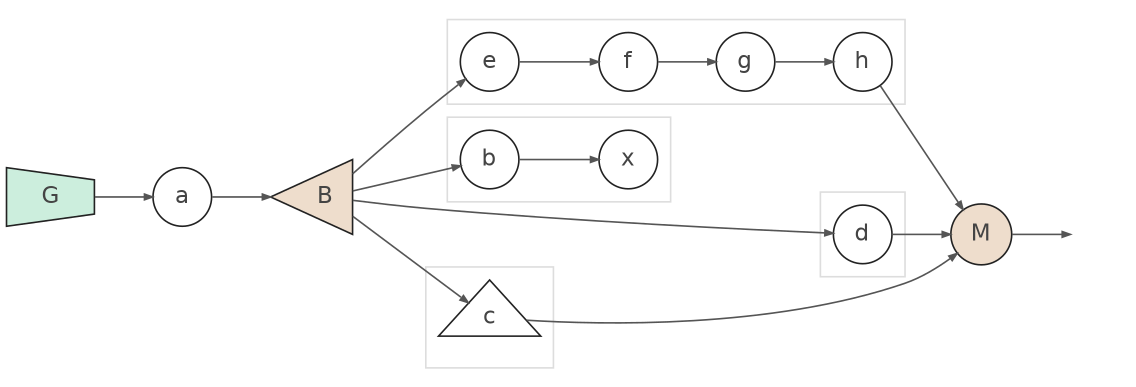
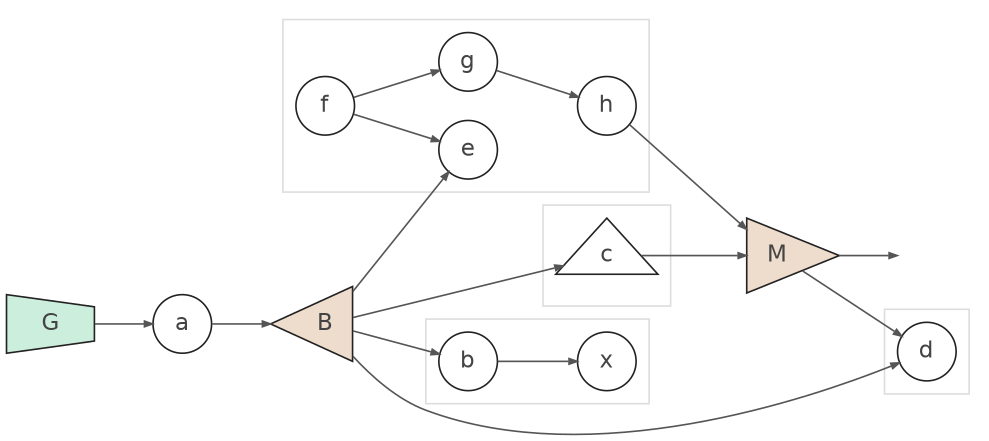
(555, 62) -> (393, 127)
(917, 234) -> (849, 301)
(981, 234) -> (778, 256)
